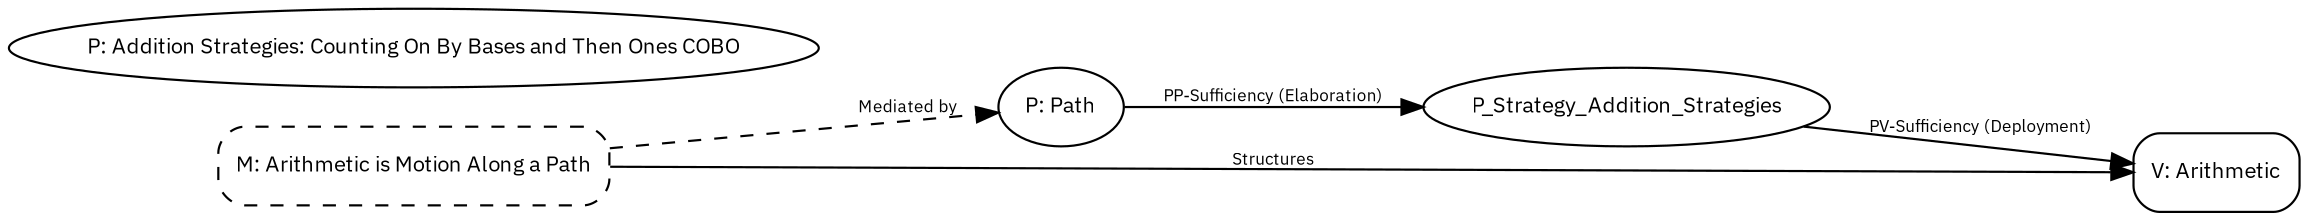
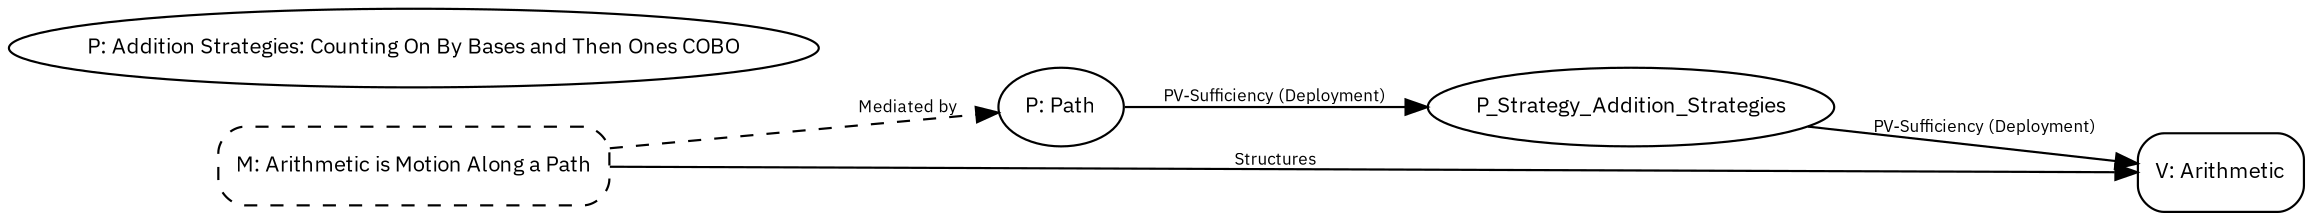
(1274, 97) -> (1276, 97)
